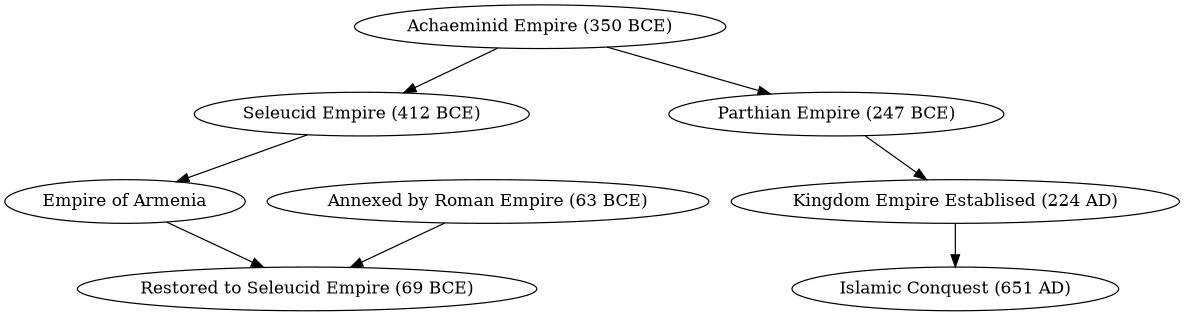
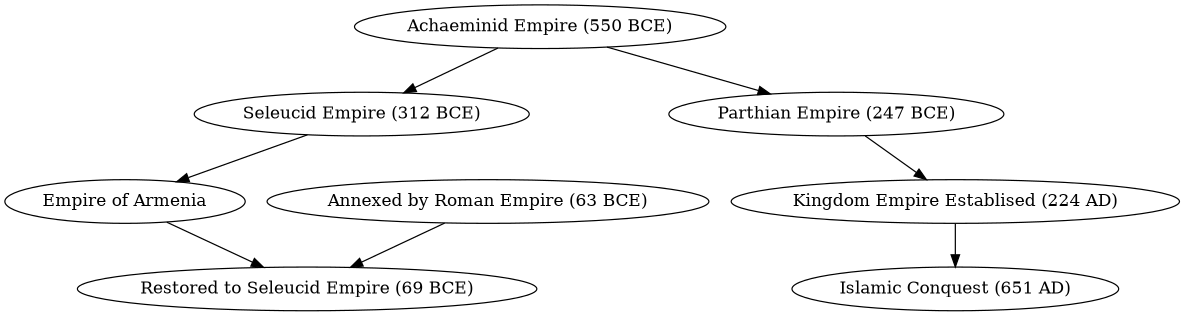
(540, 27) -> (540, 27)
(362, 114) -> (362, 114)
